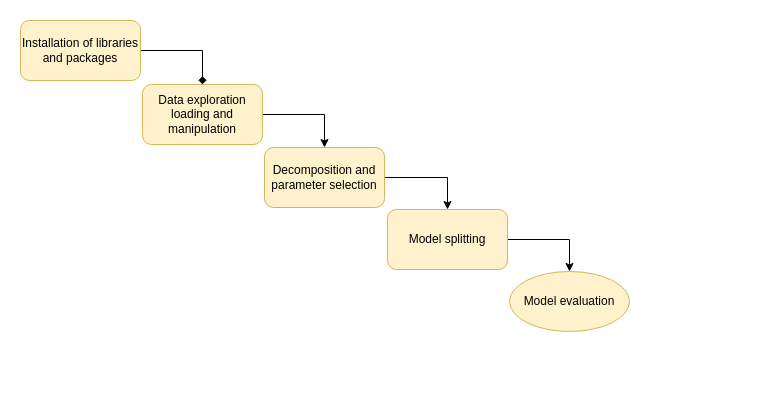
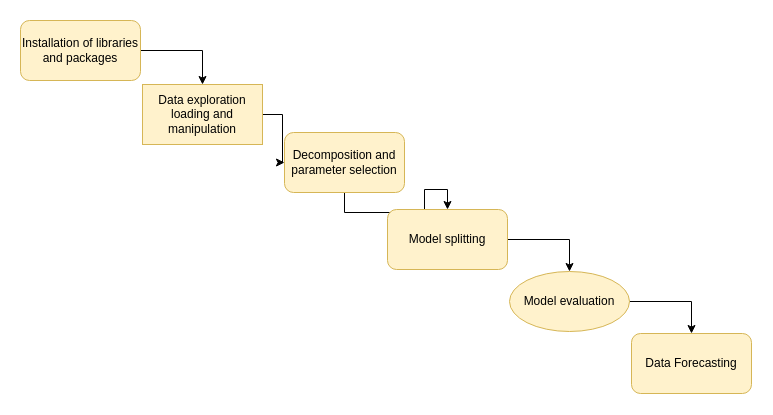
(203, 76) -> (203, 76)
(203, 115) -> (203, 115)
(325, 178) -> (345, 163)
none -> (673, 302)
none -> (692, 364)
